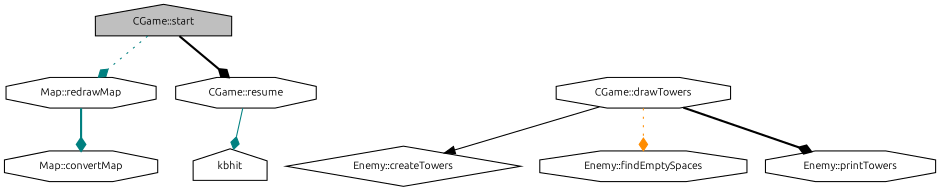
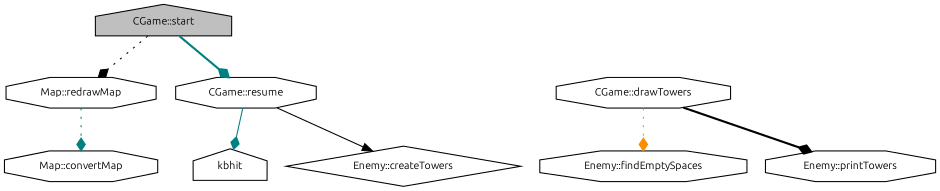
(128, 53) -> (128, 53)
(199, 53) -> (199, 53)
(81, 123) -> (81, 123)
(527, 128) -> (320, 127)
